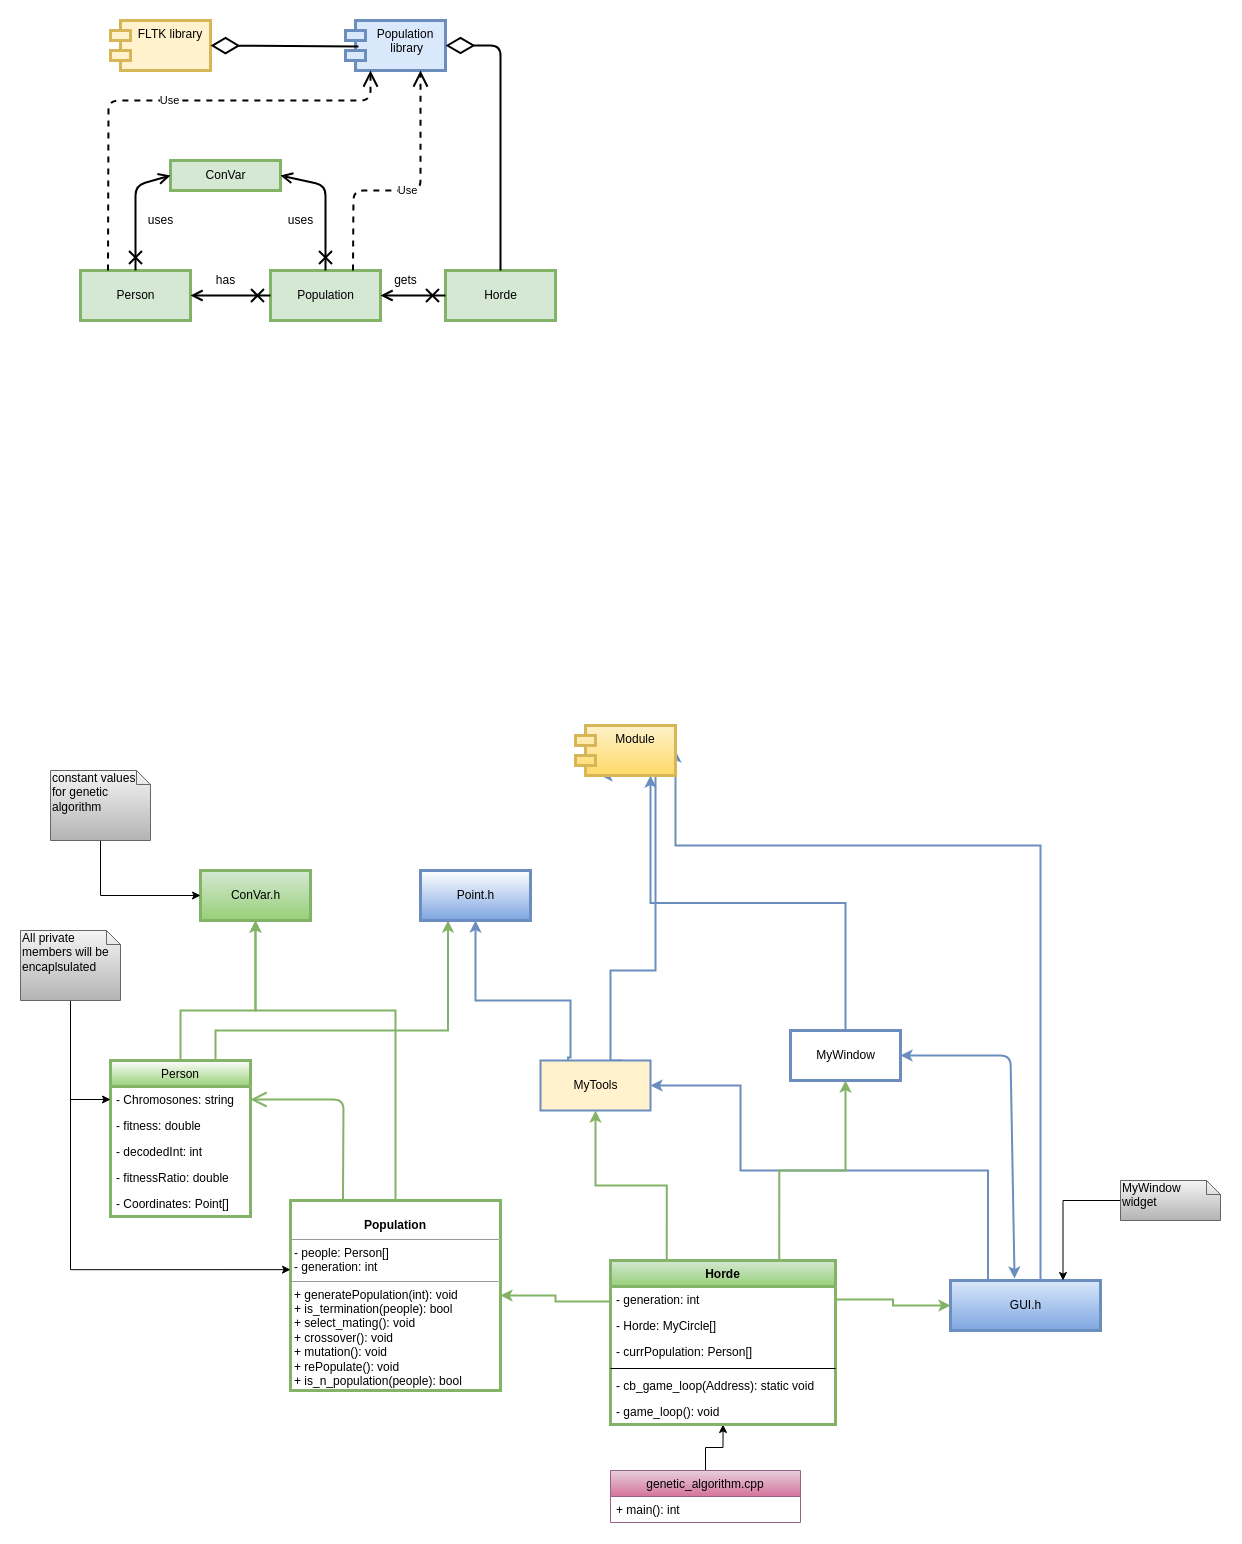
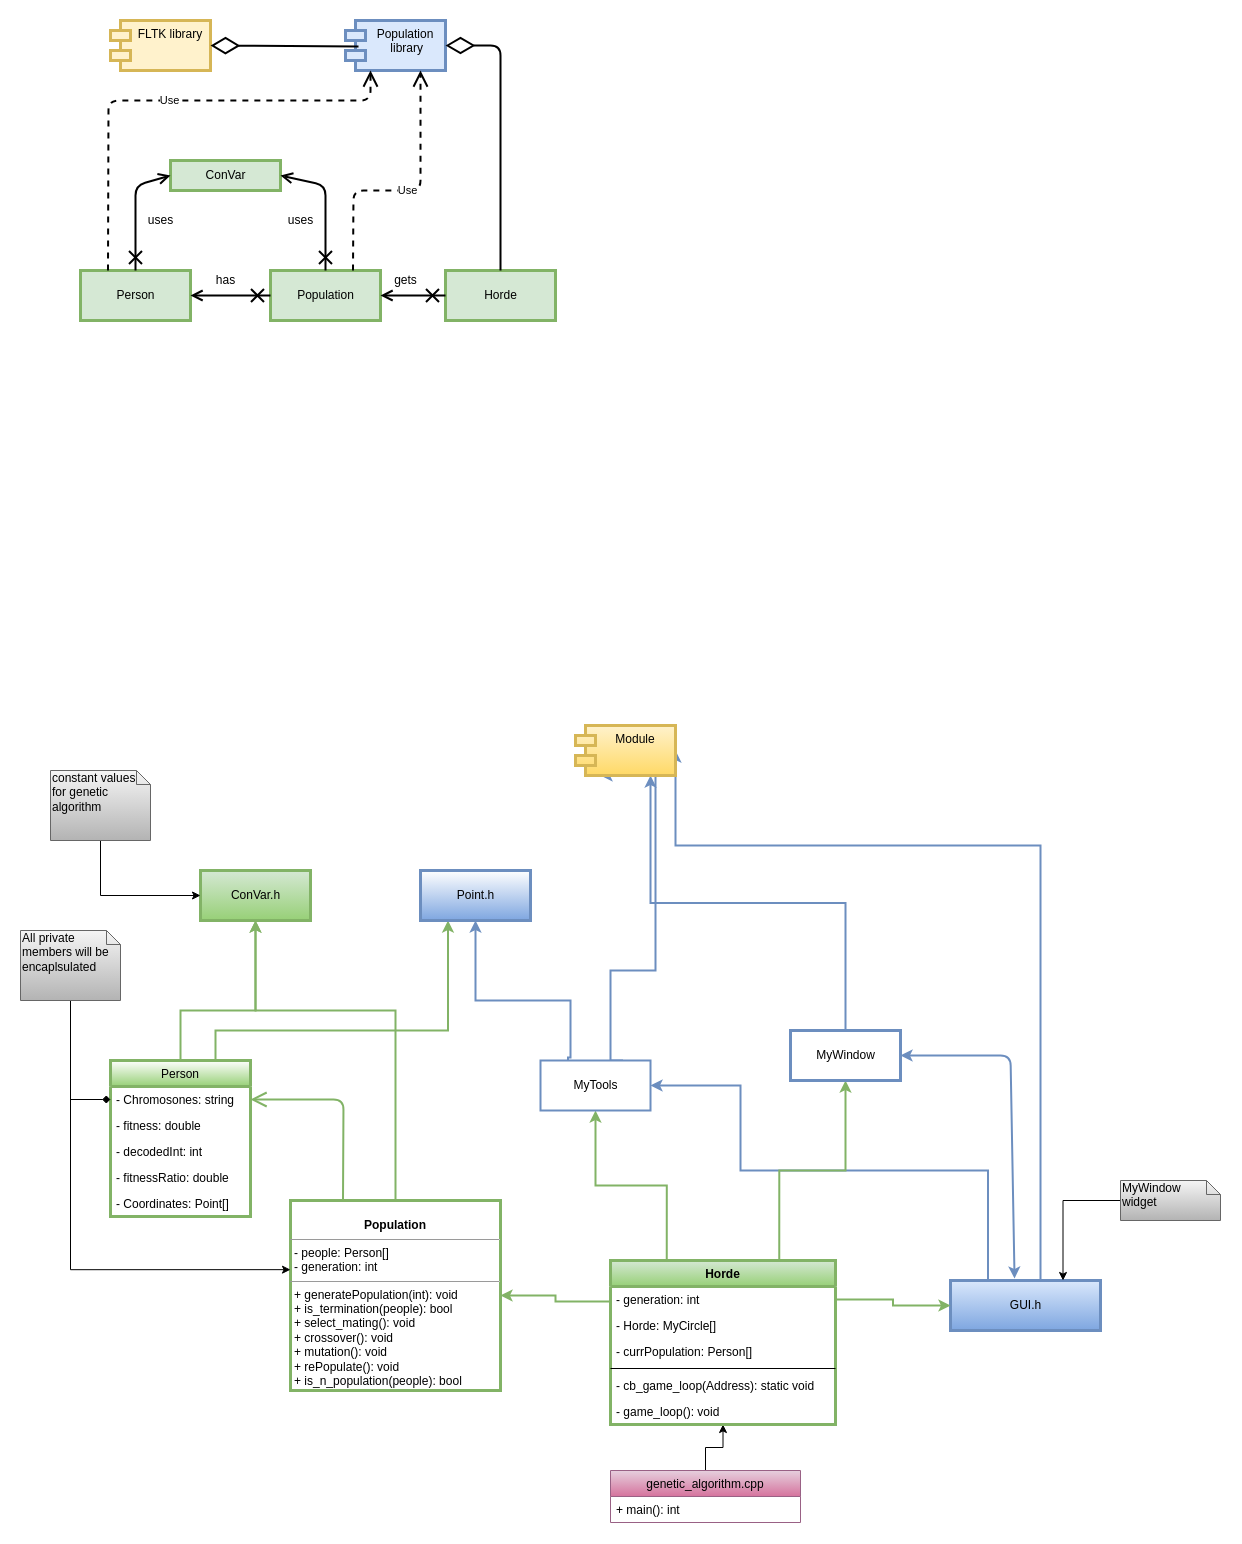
(596, 1086) -> (596, 1086)
(102, 1100) -> (101, 1100)
